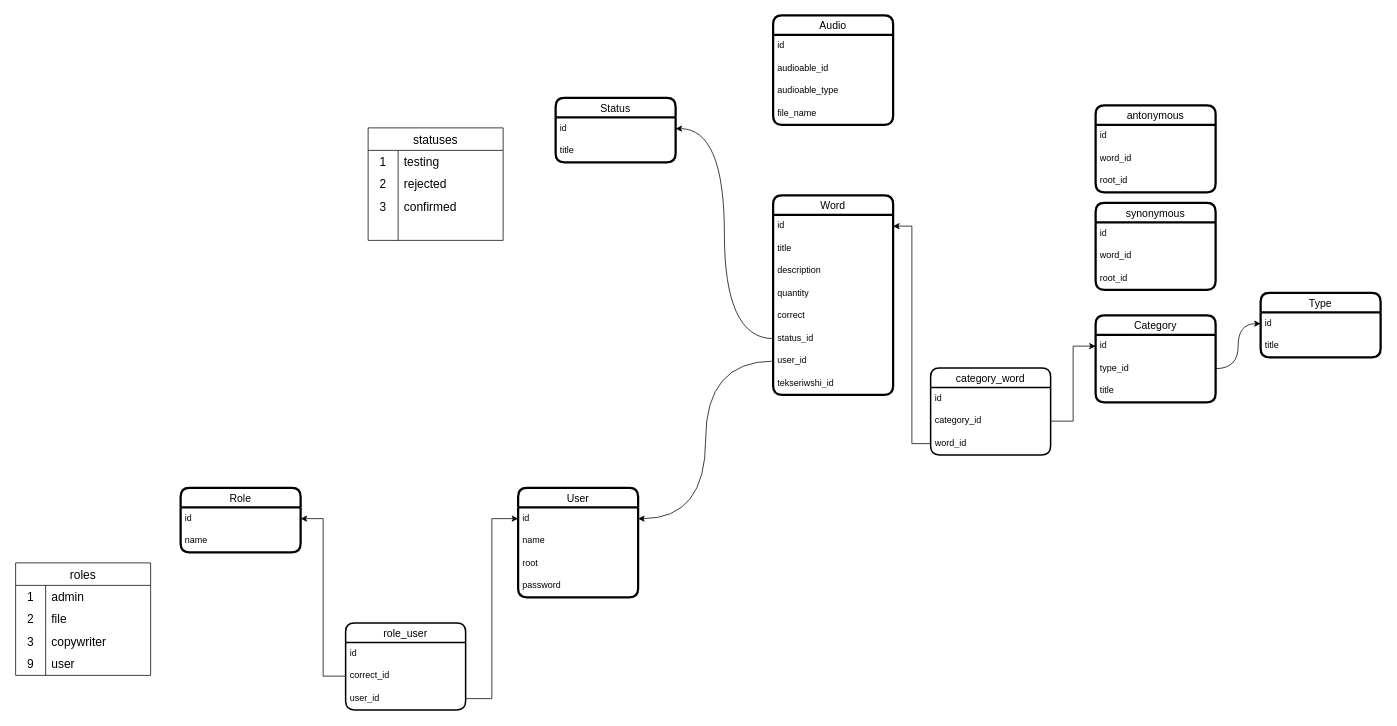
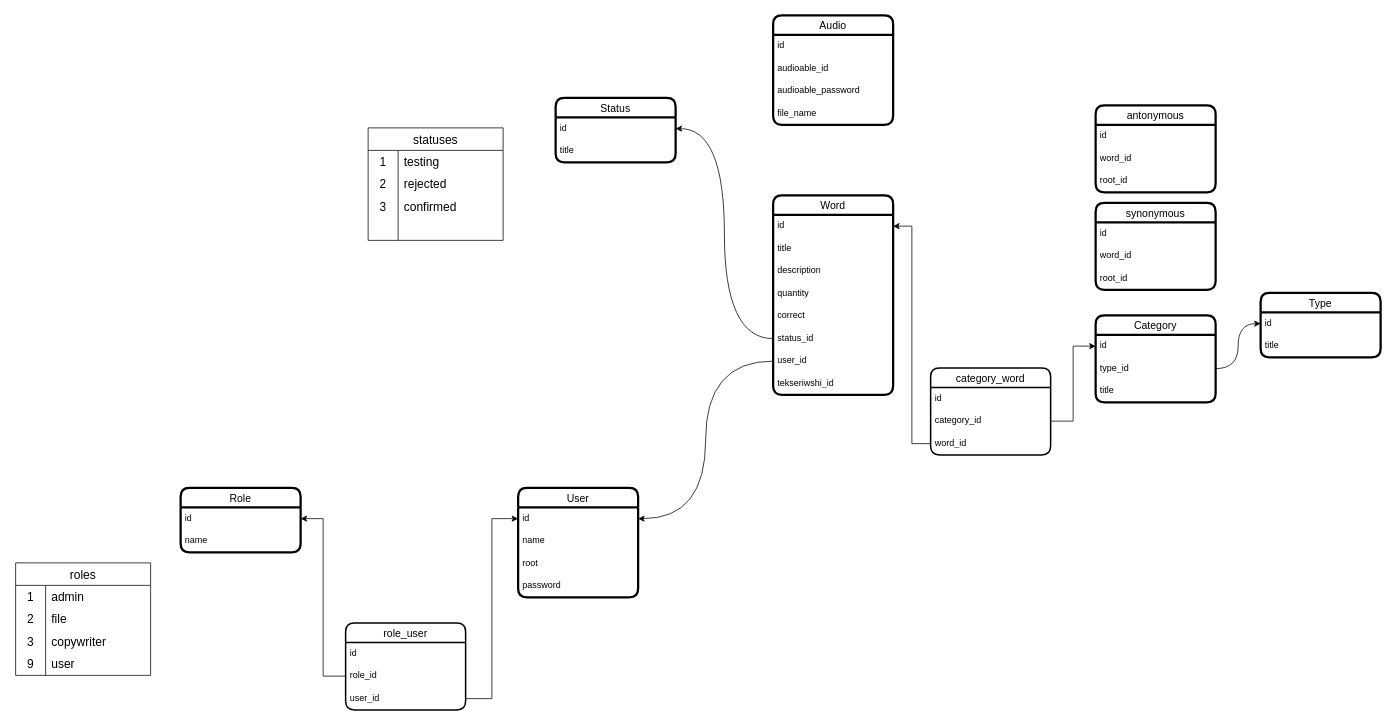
(810, 91) -> (820, 91)
(374, 676) -> (365, 676)
